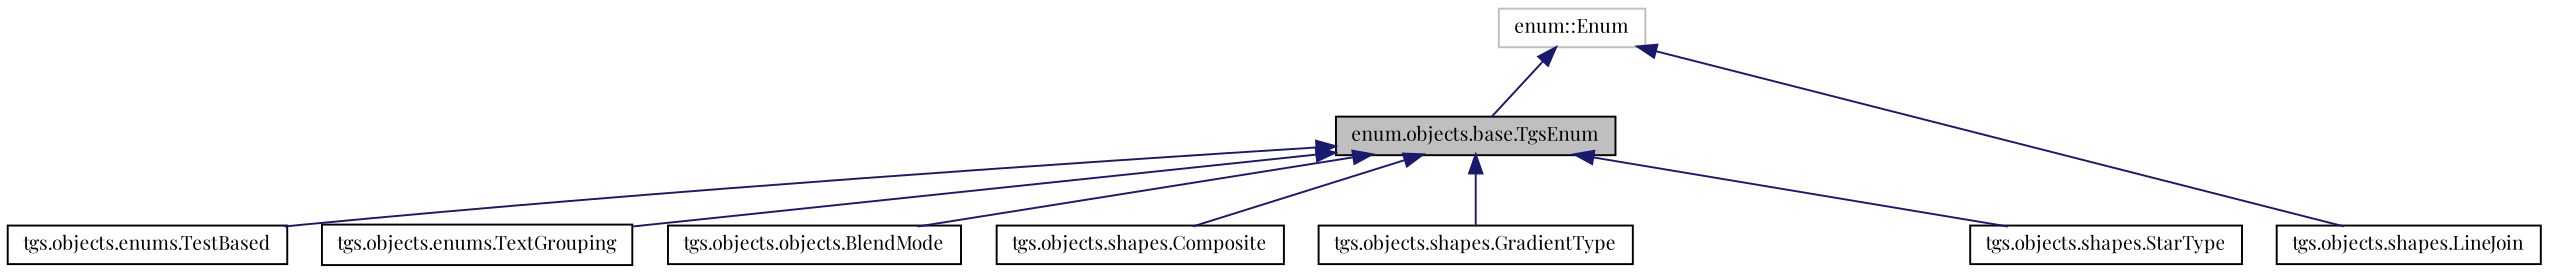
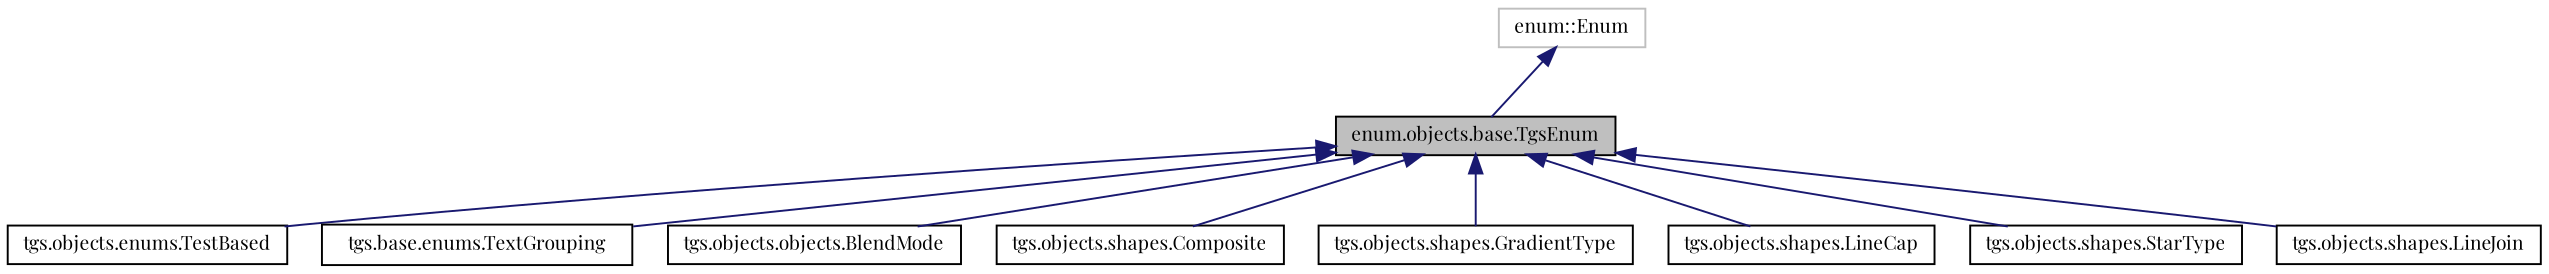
(2000, 139) -> (1956, 190)
(477, 245) -> (477, 245)
none -> (1802, 245)
